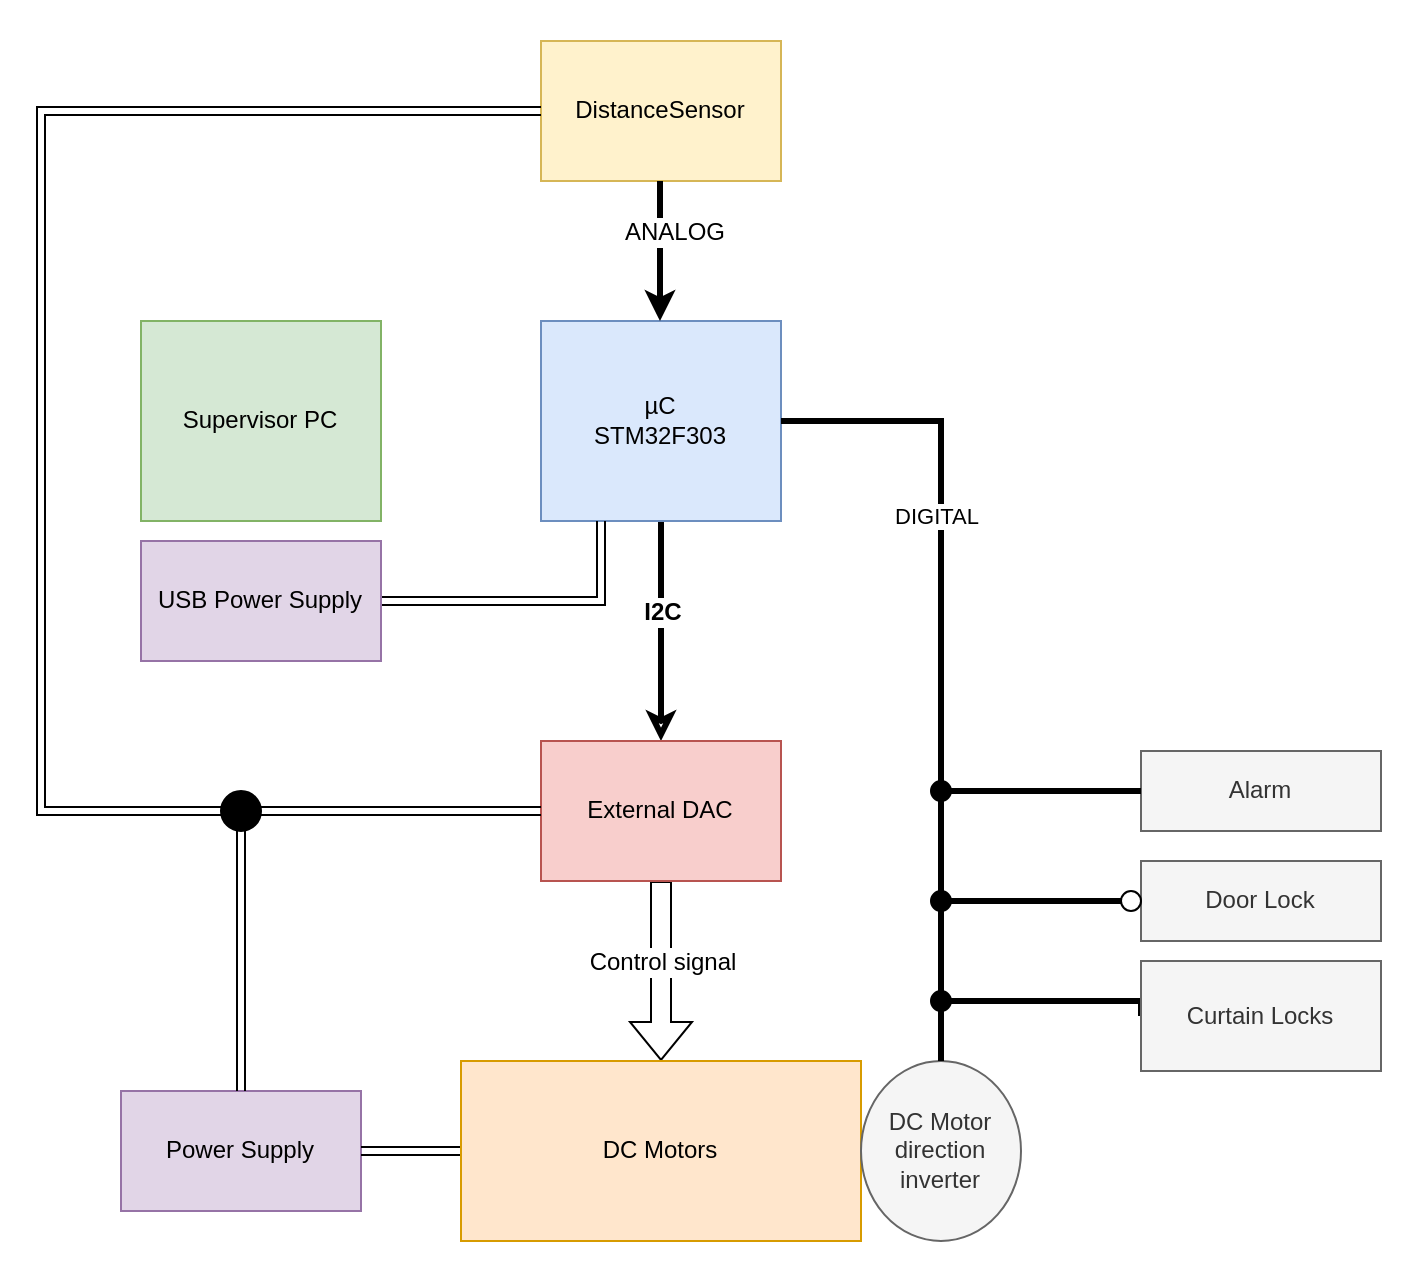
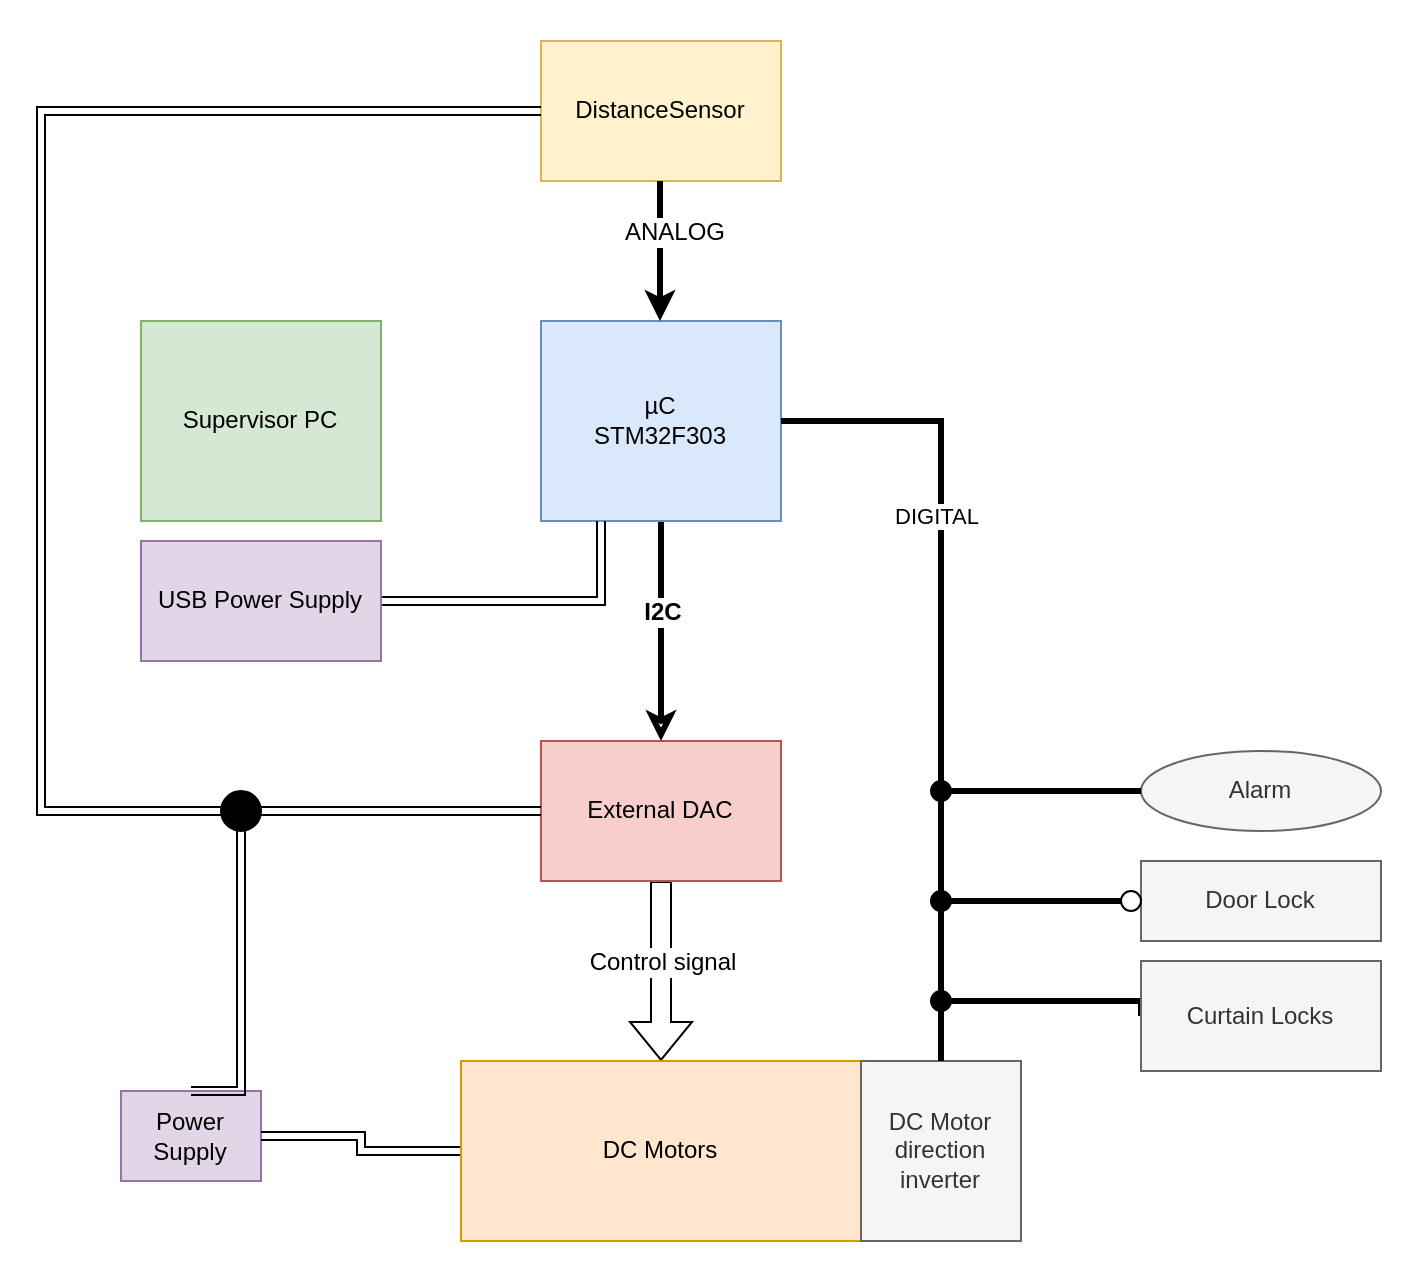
(1261, 791) -> (1261, 791)
(241, 1151) -> (191, 1136)
(941, 1151) -> (941, 1151)
